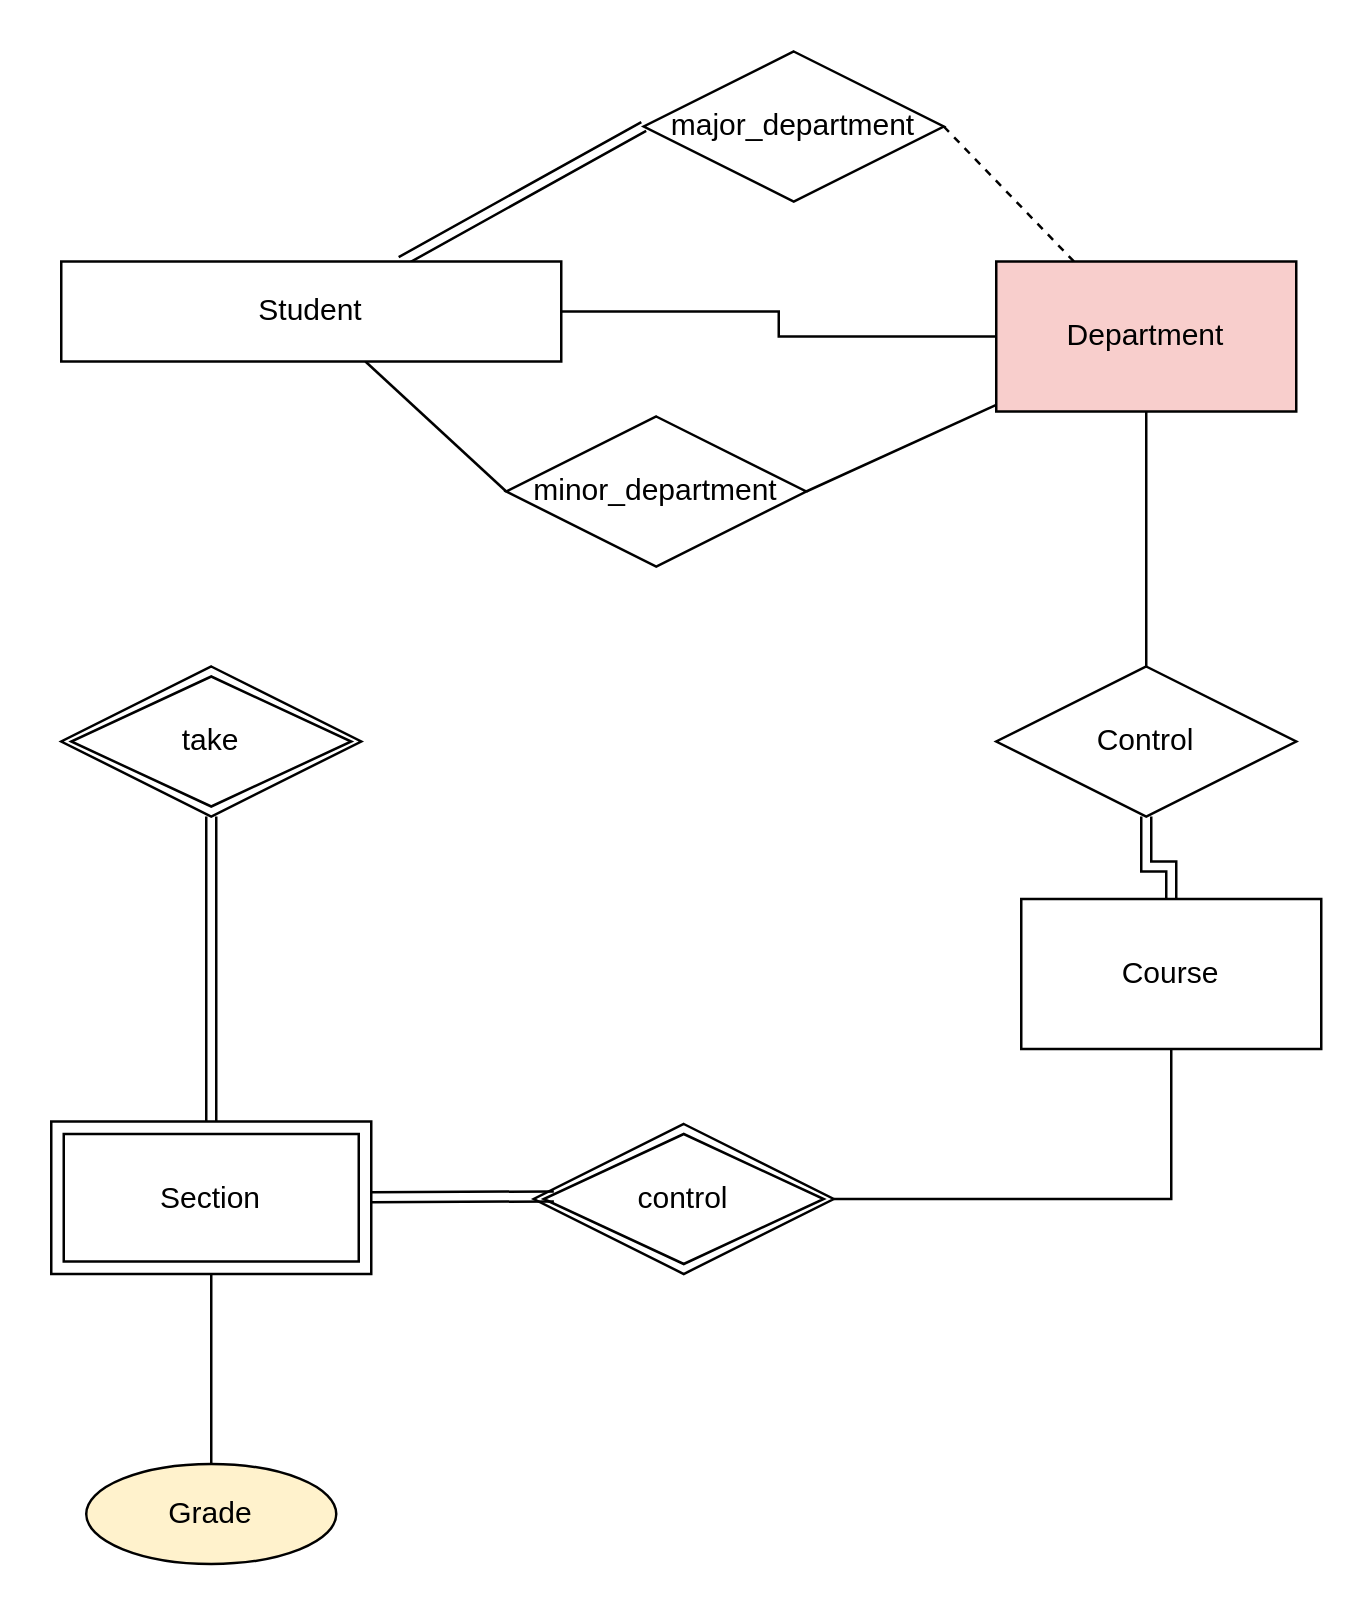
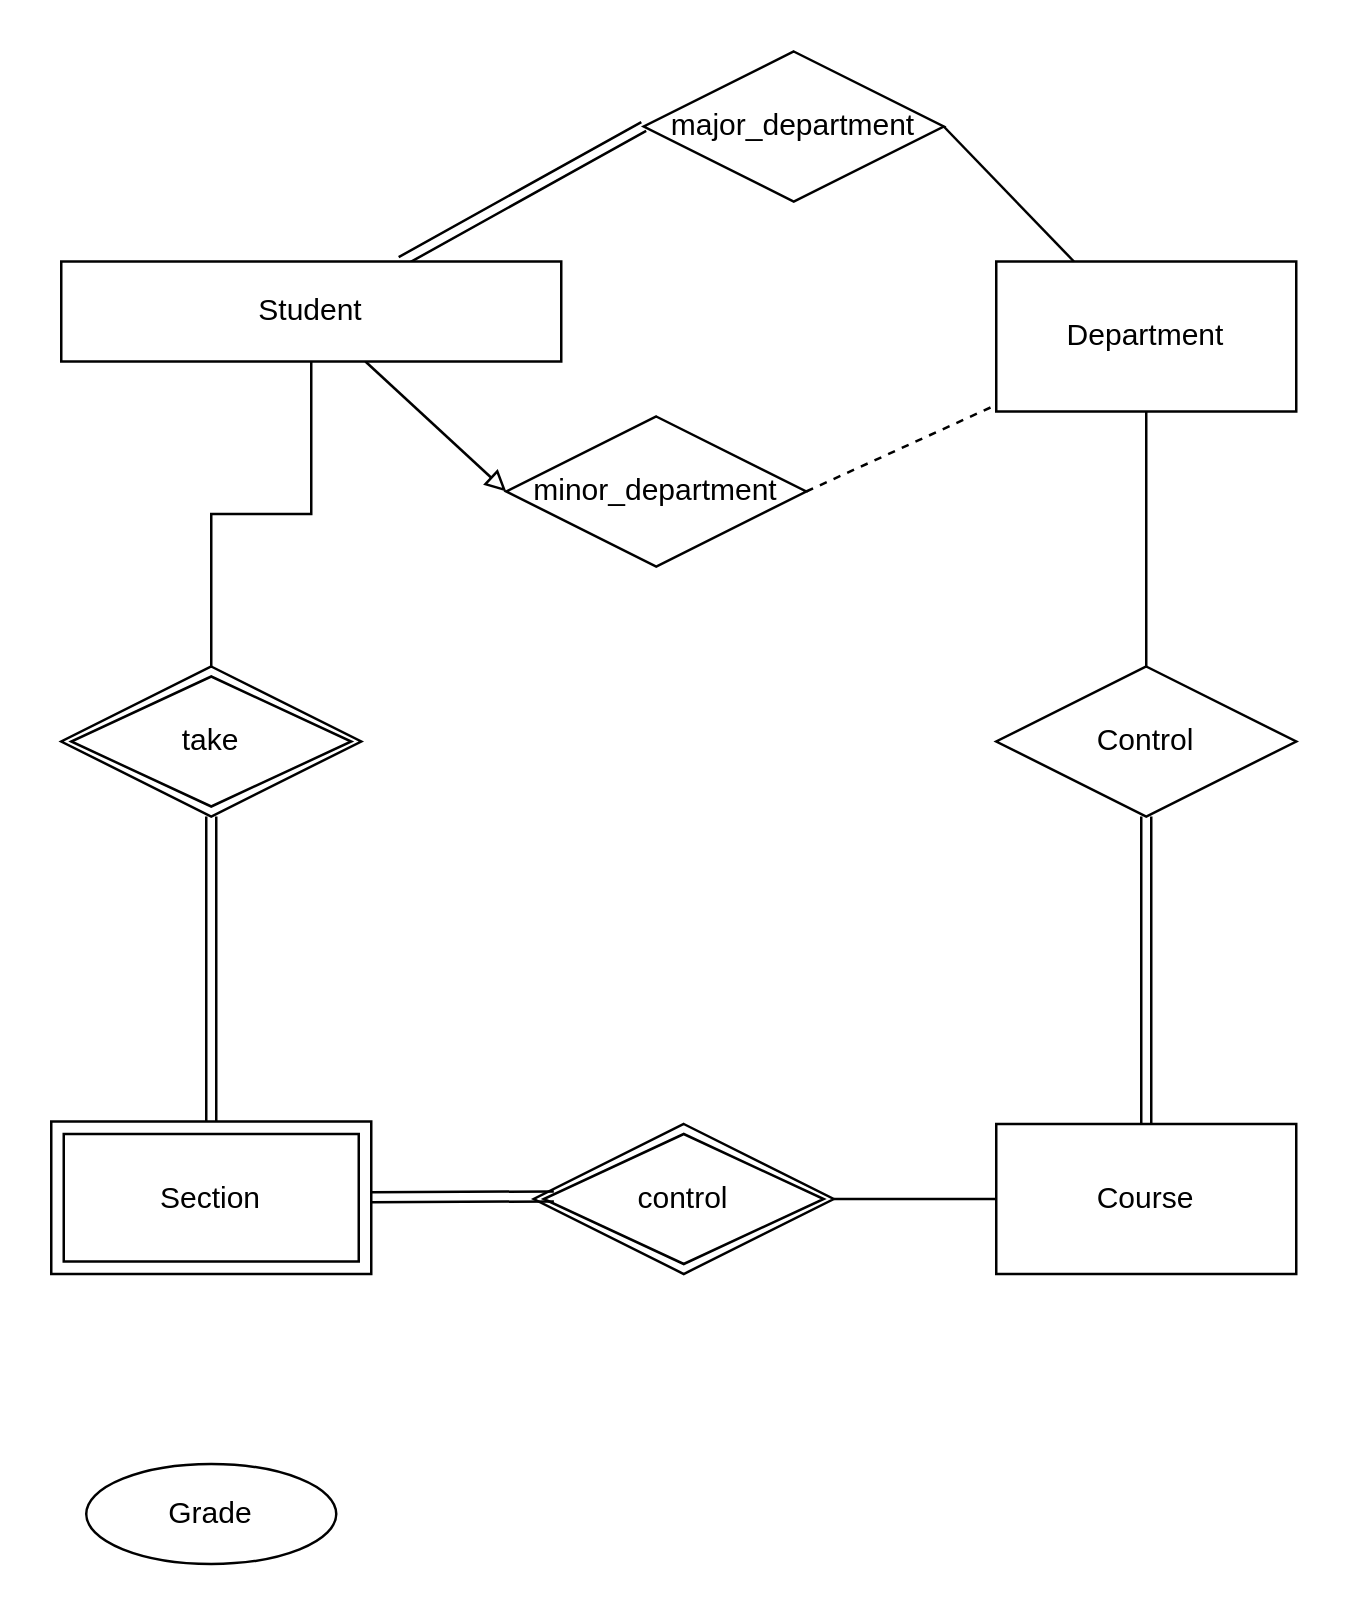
(1007, 192) -> (1007, 192)
(779, 323) -> (261, 514)
(1146, 336) -> (1146, 336)
(903, 447) -> (903, 447)
(497, 482) -> (491, 477)
(1171, 974) -> (1146, 1199)
(211, 1369) -> none
(211, 1514) -> (211, 1514)
